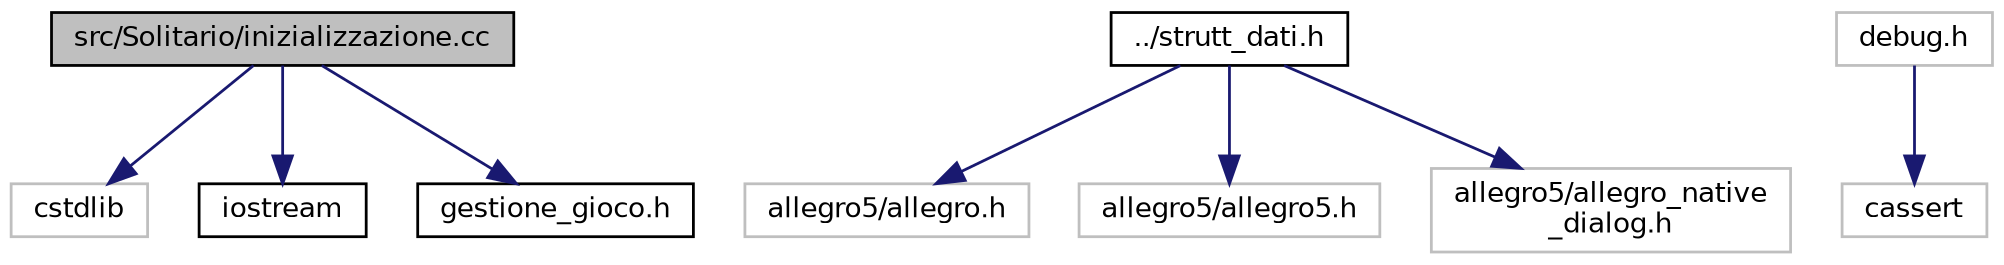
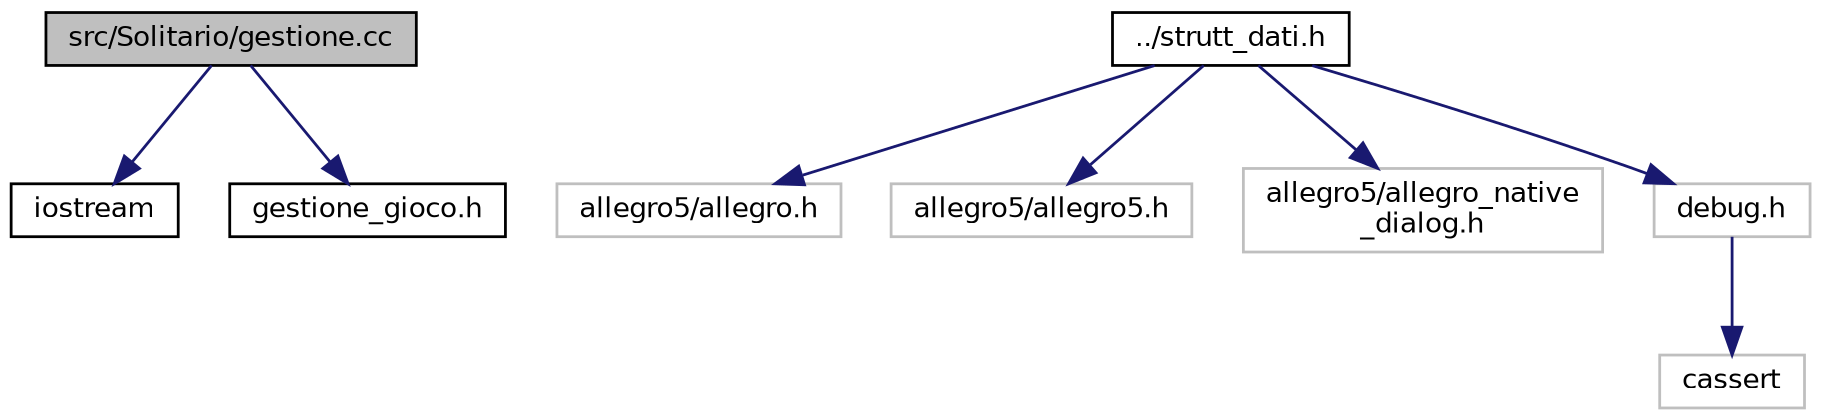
(283, 39) -> (231, 39)
none -> (1480, 117)
(79, 210) -> none
